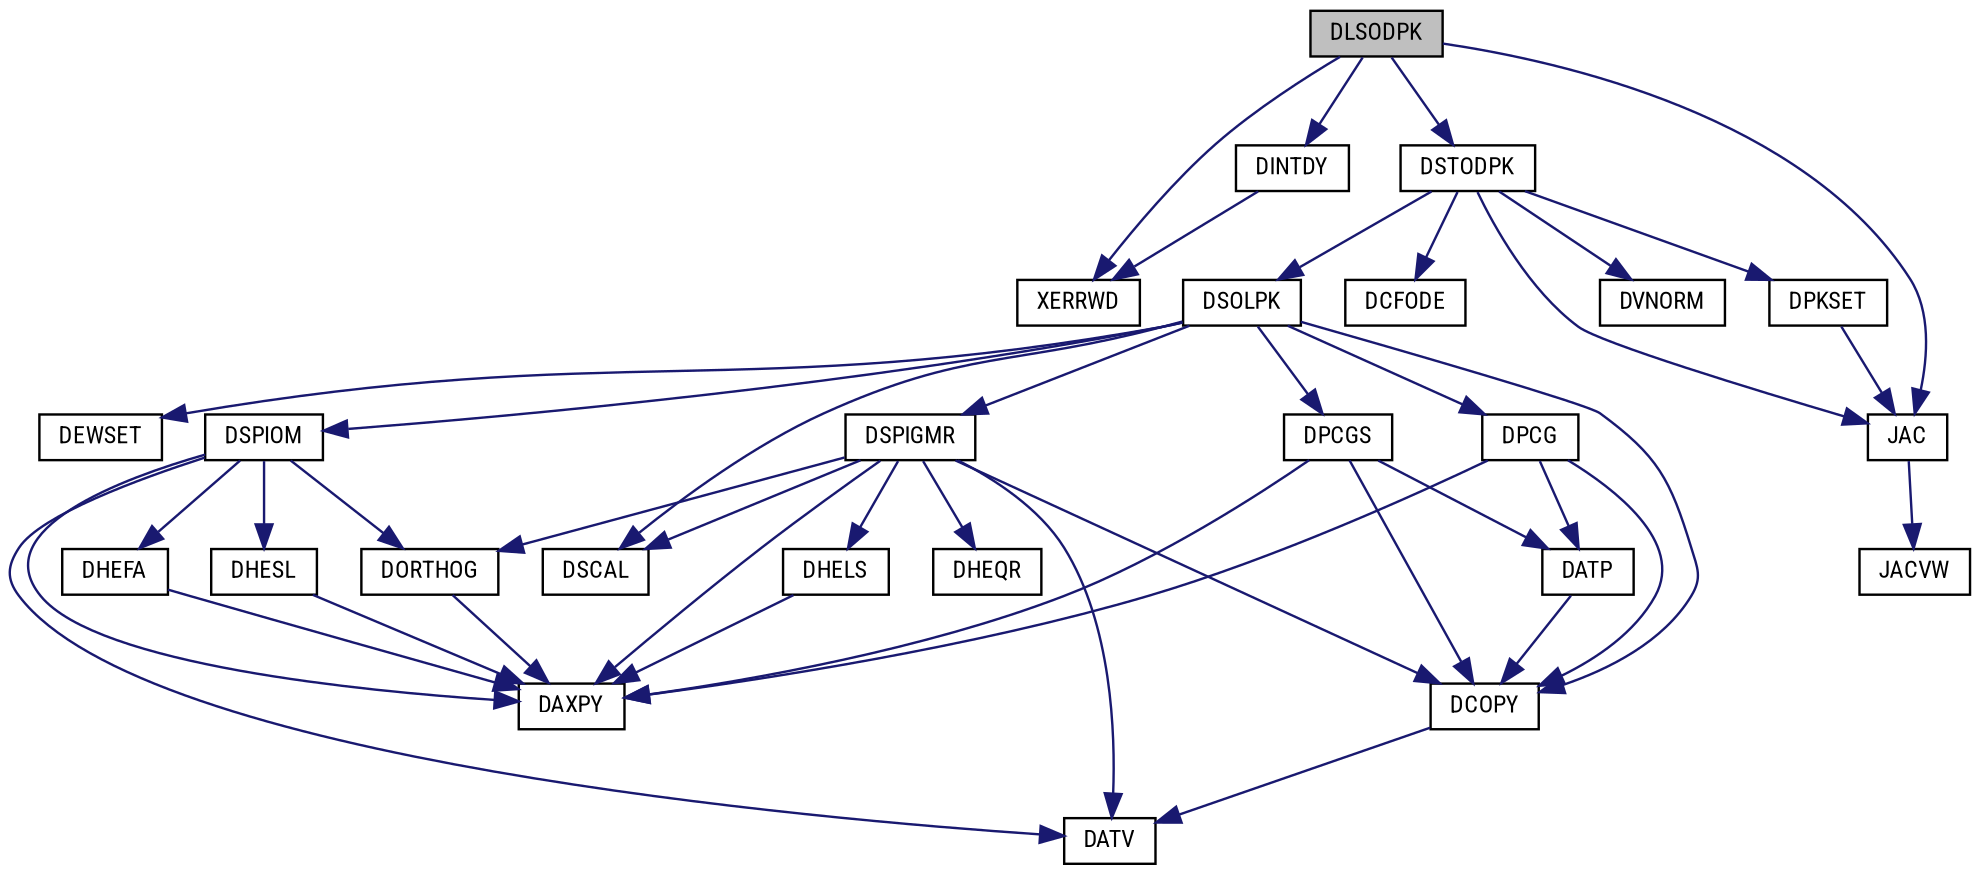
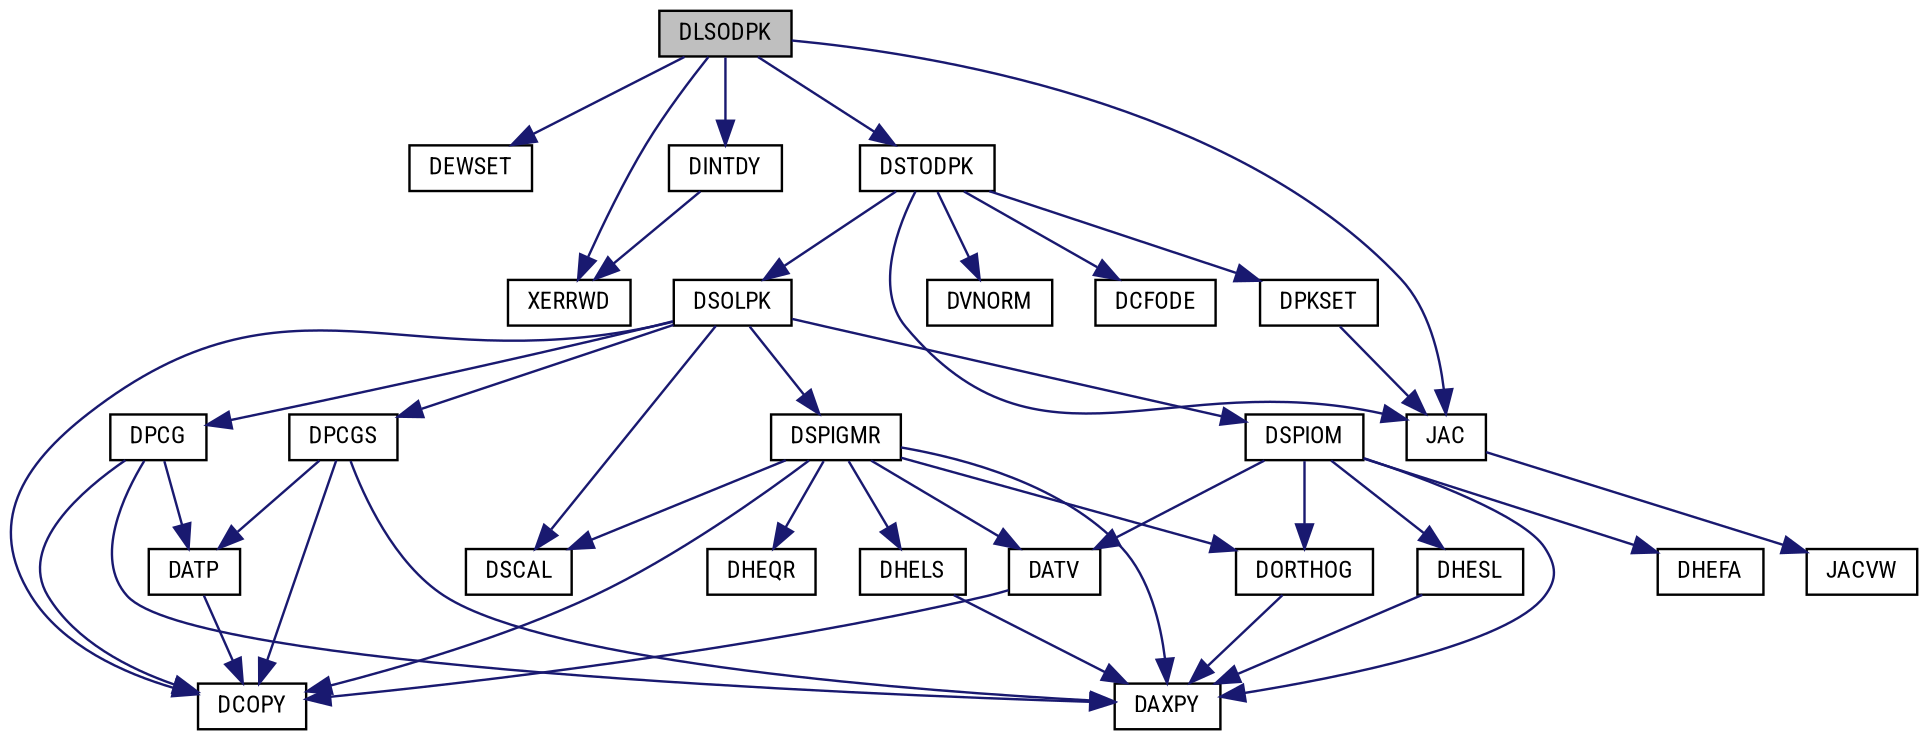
(685, 371) -> (609, 95)
(331, 636) -> none
(1305, 771) -> (705, 649)
